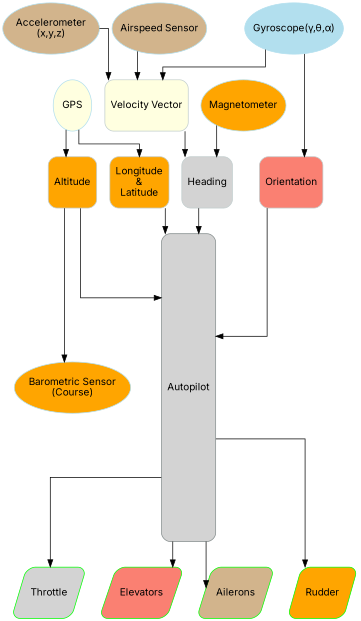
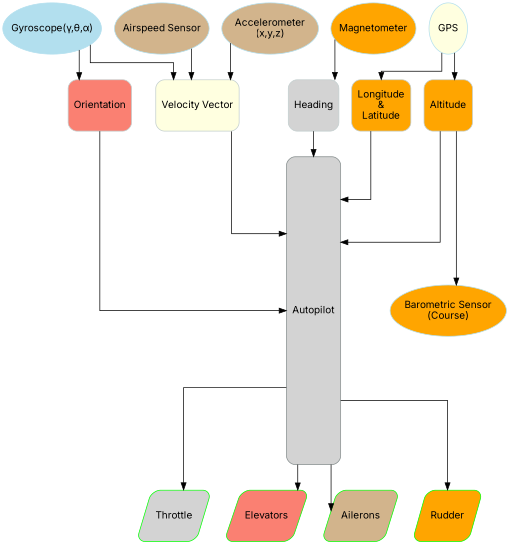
(185, 140) -> (232, 206)
